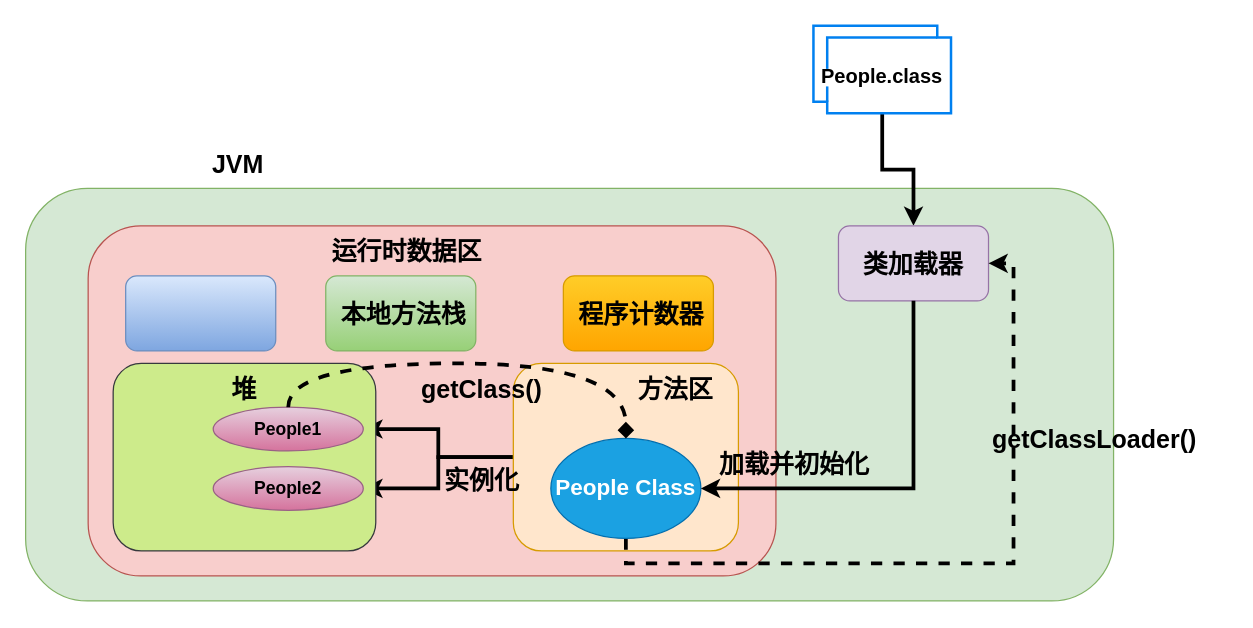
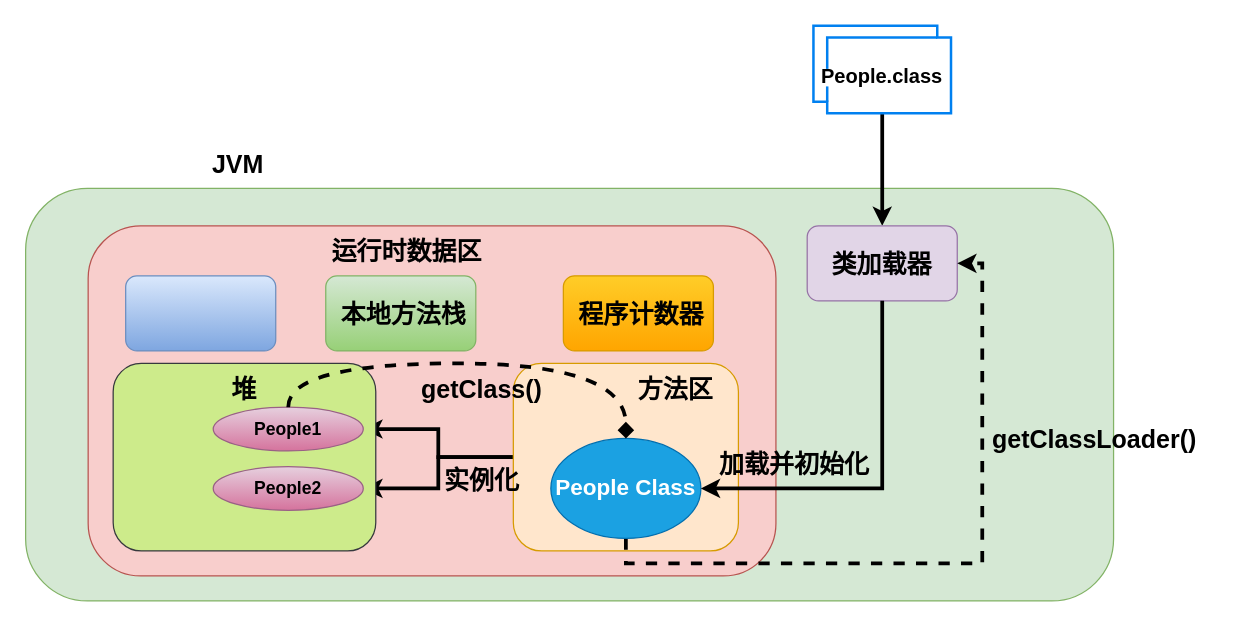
(913, 263) -> (882, 263)
